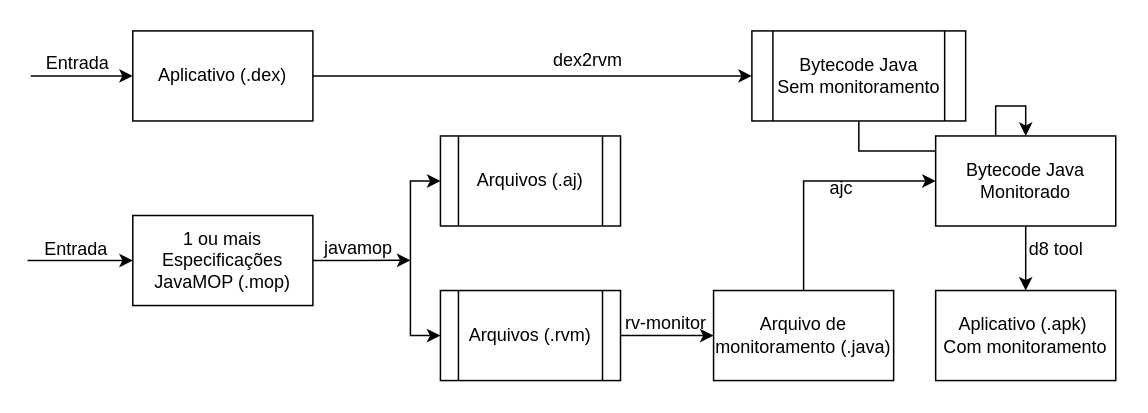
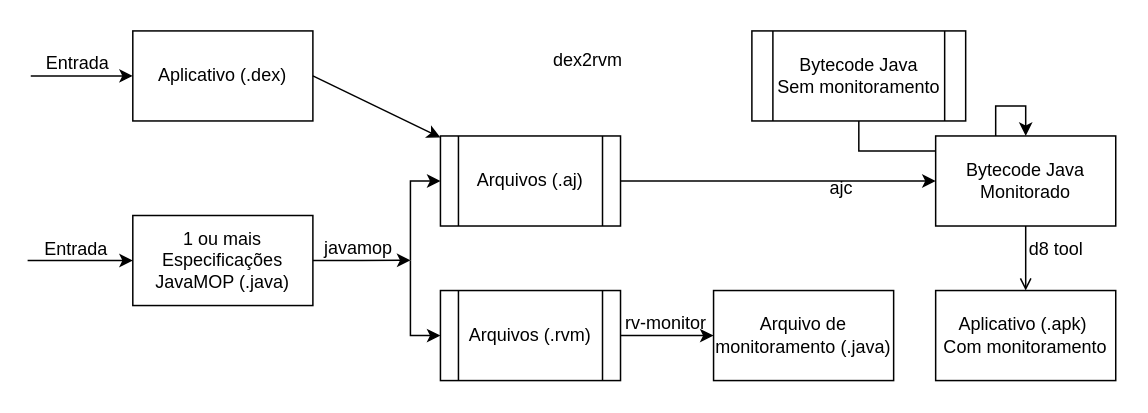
(527, 76) -> (372, 104)
none -> (709, 181)
(803, 237) -> none
(223, 260) -> (223, 260)
(1025, 279) -> (1025, 281)
